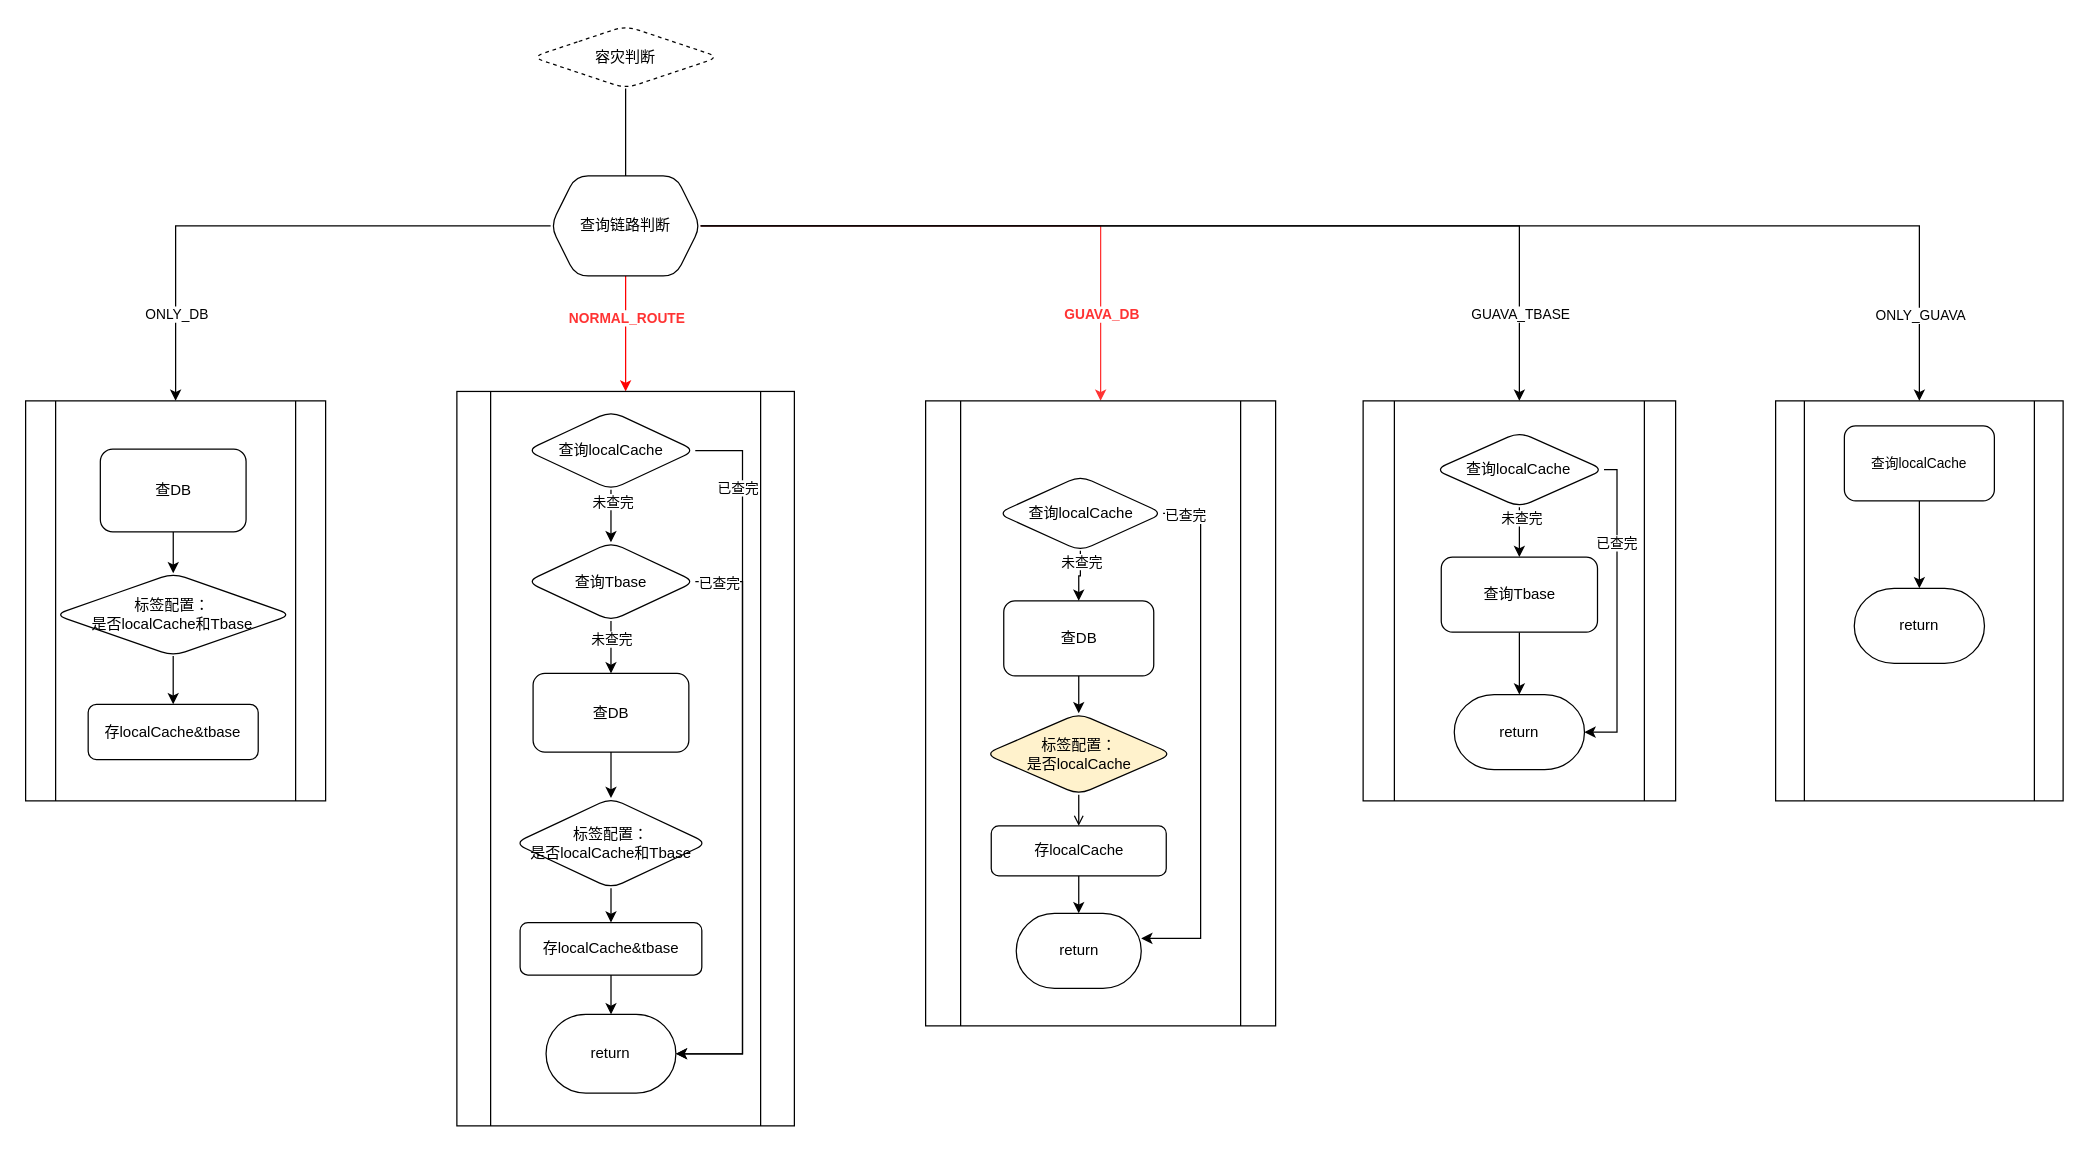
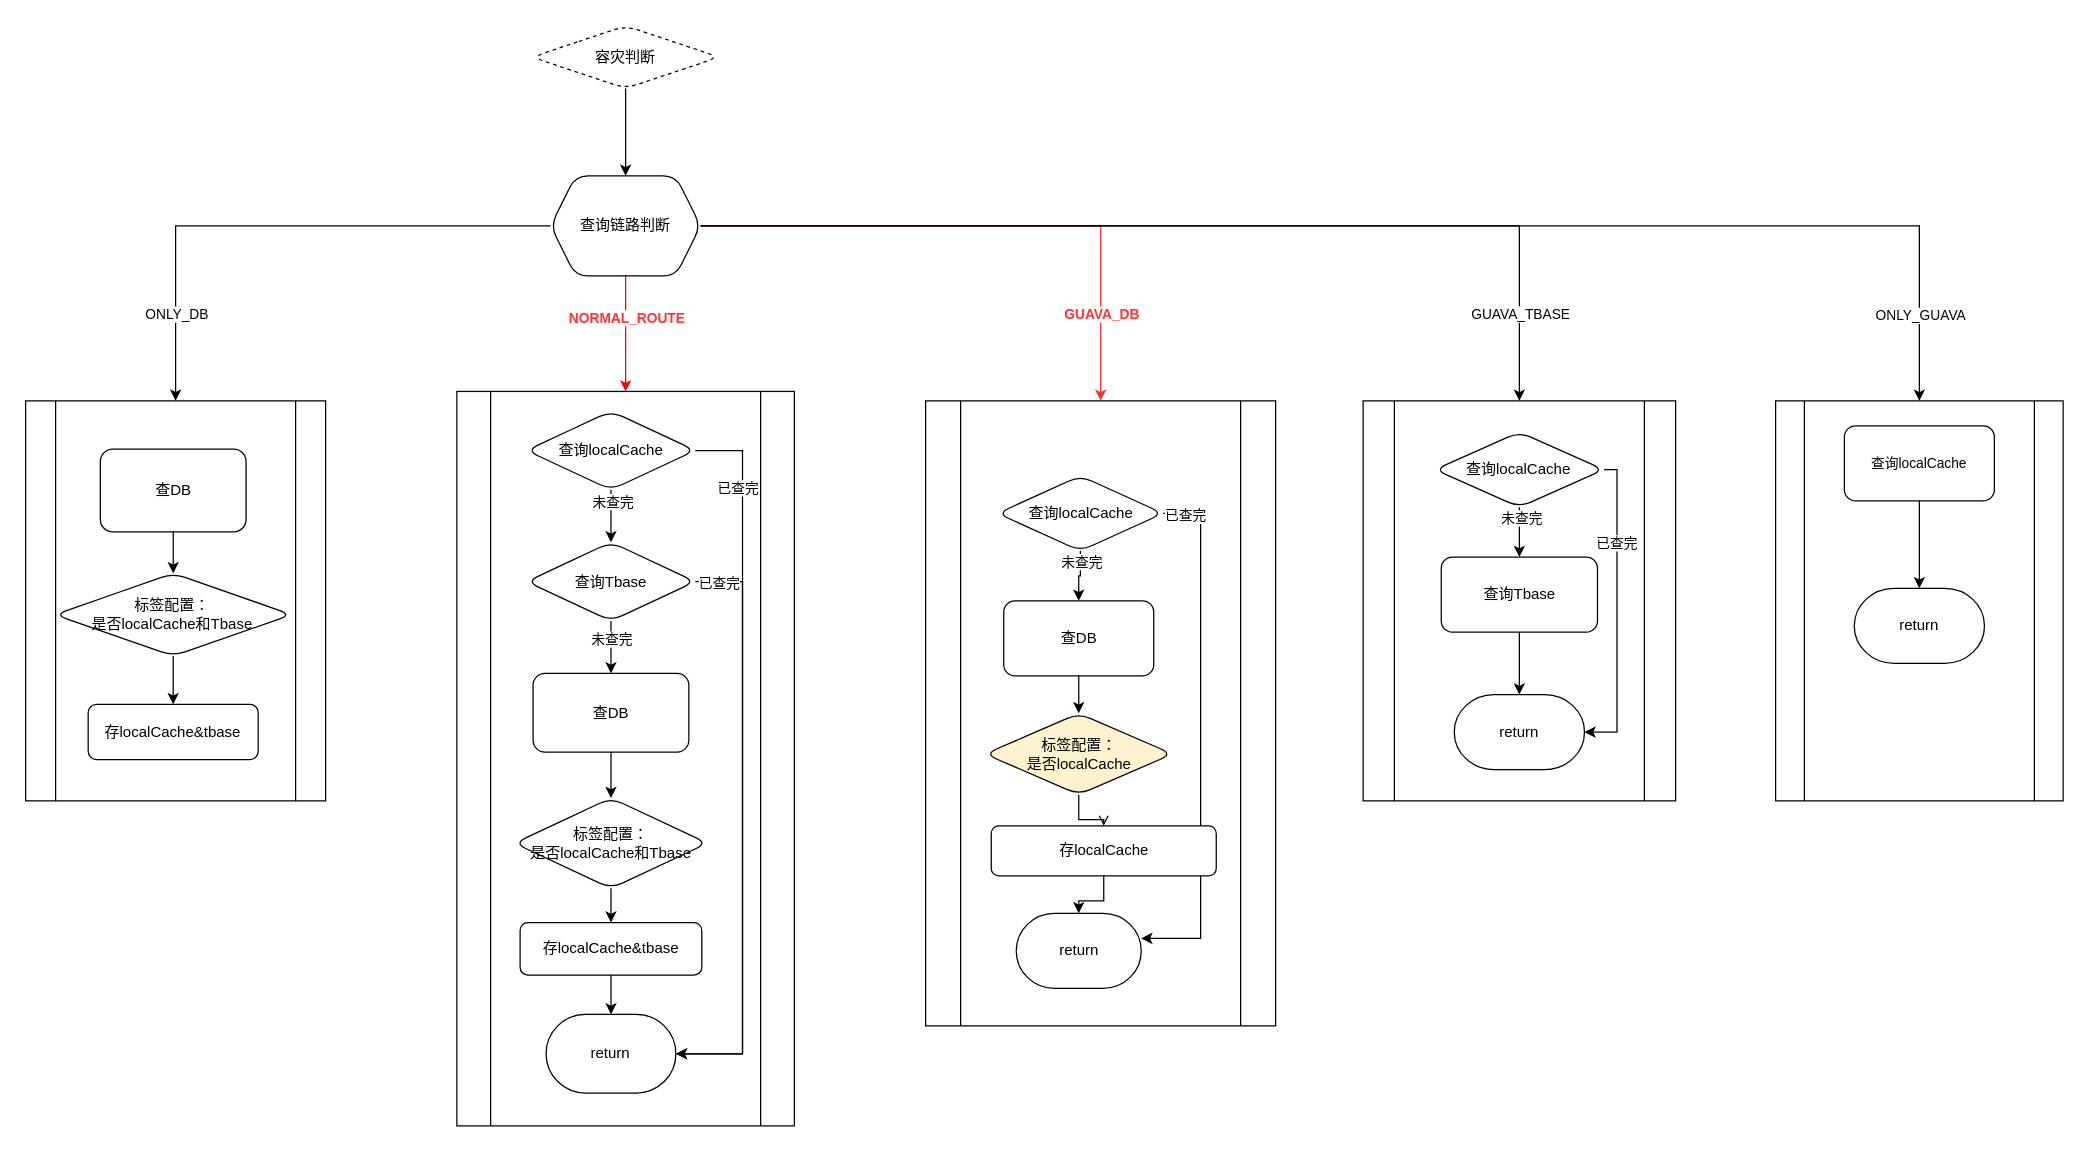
(626, 169) -> (626, 166)
(1079, 851) -> (1104, 851)
